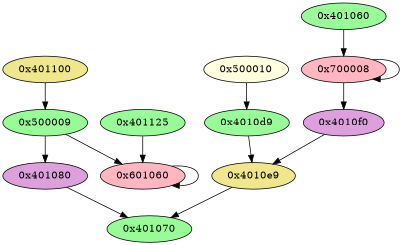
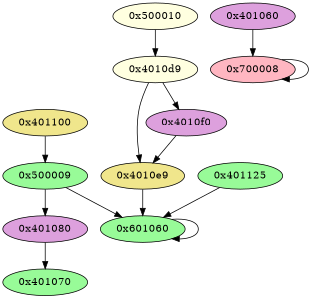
(344, 16) -> (253, 16)
(344, 92) -> (169, 93)
(247, 123) -> (155, 69)
(143, 176) -> (143, 229)
(205, 201) -> (143, 199)
